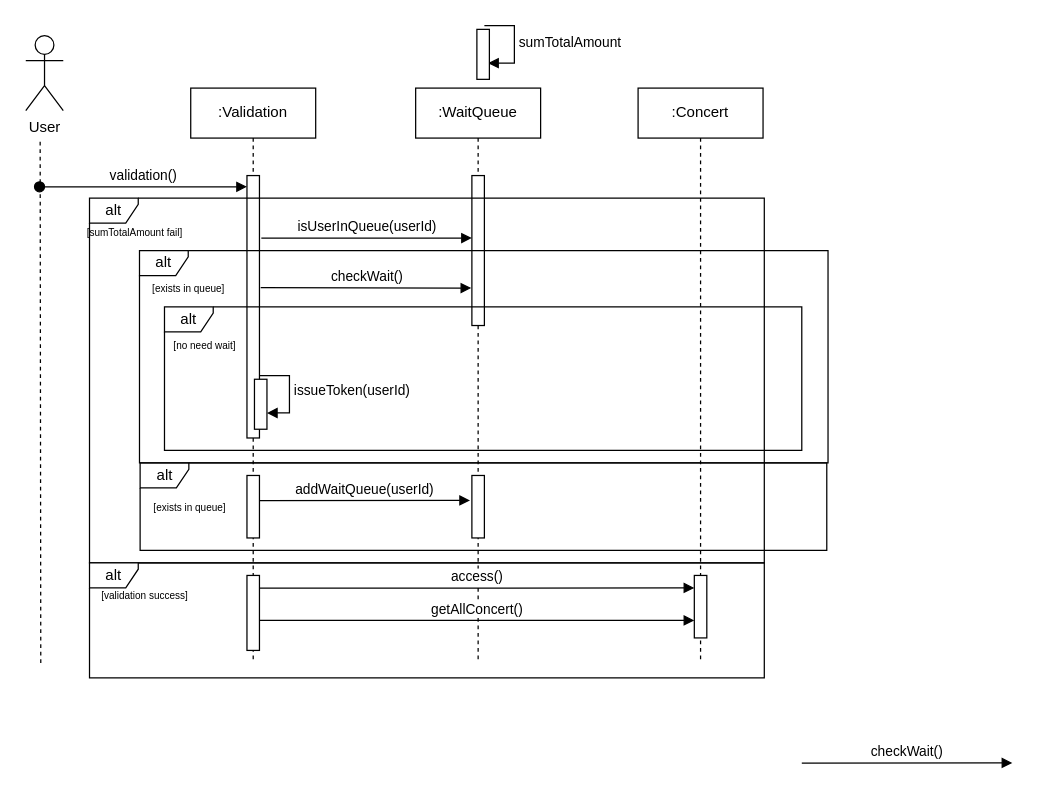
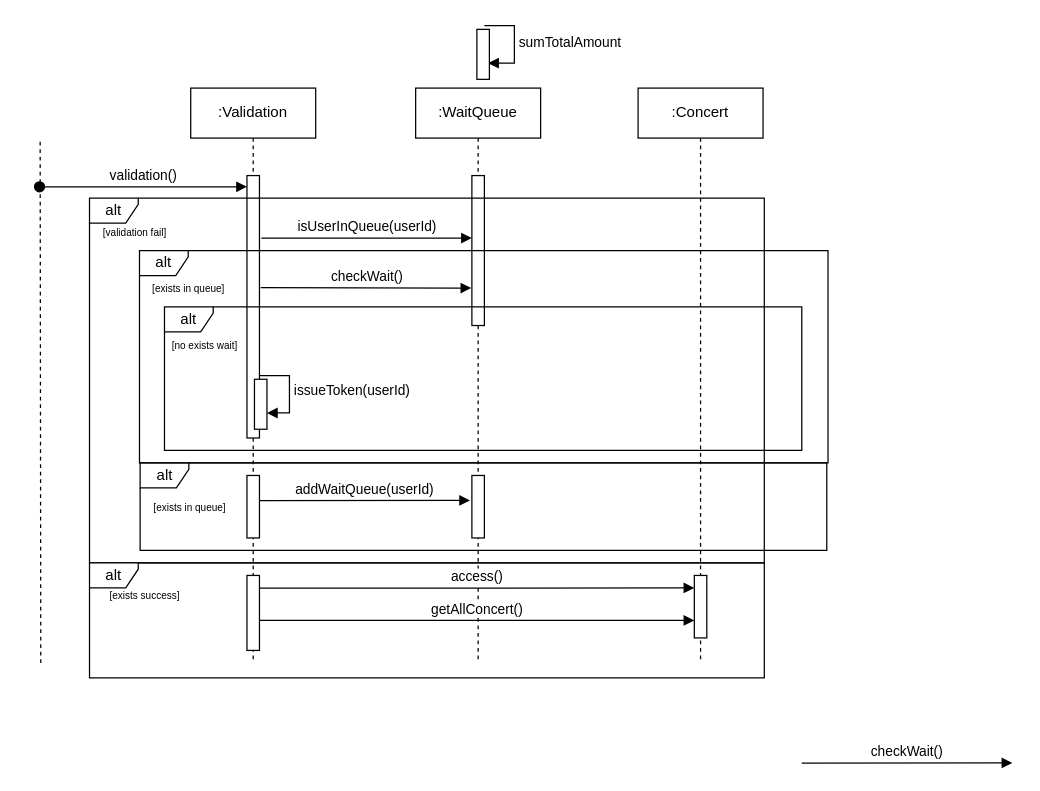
(44, 73) -> none
(135, 232) -> (135, 232)
(205, 344) -> (205, 344)
(145, 594) -> (145, 594)
